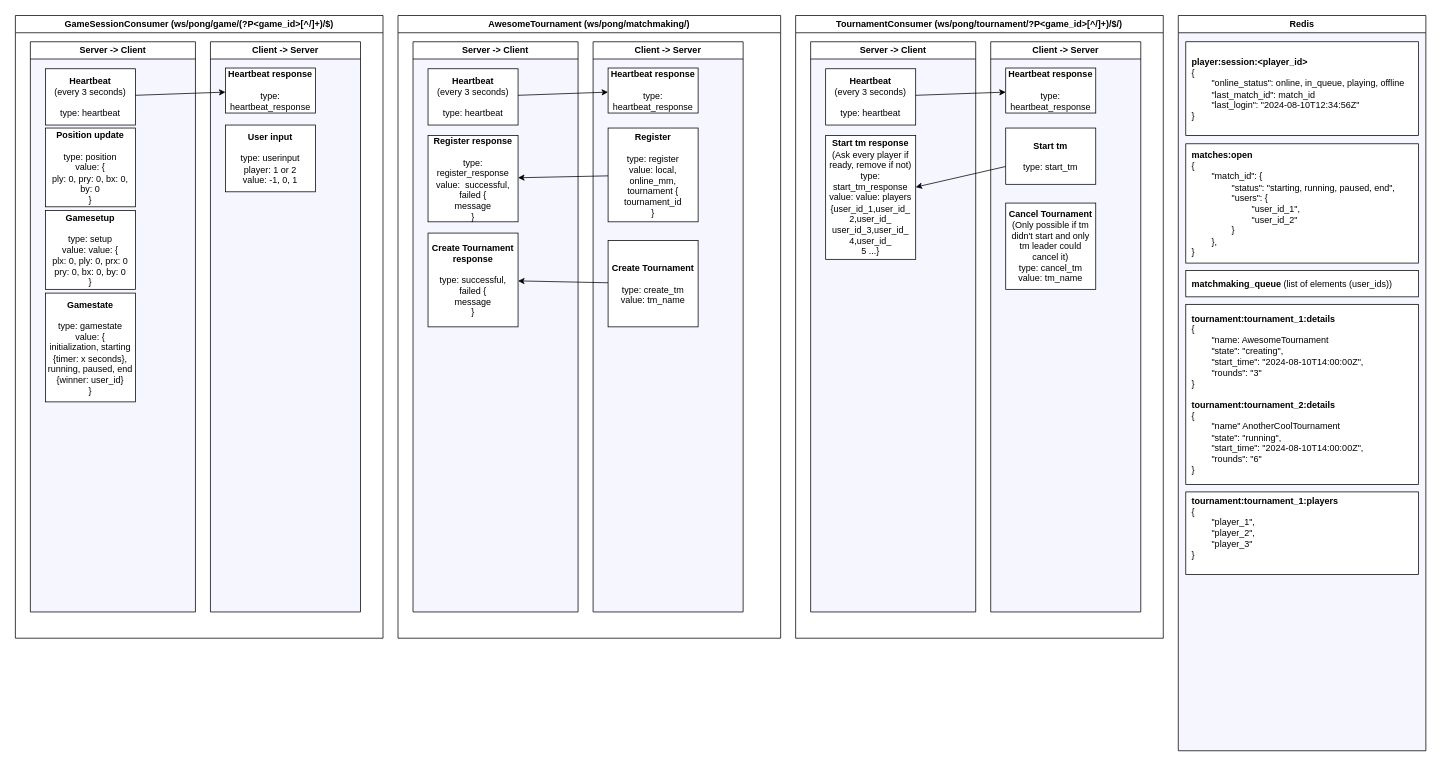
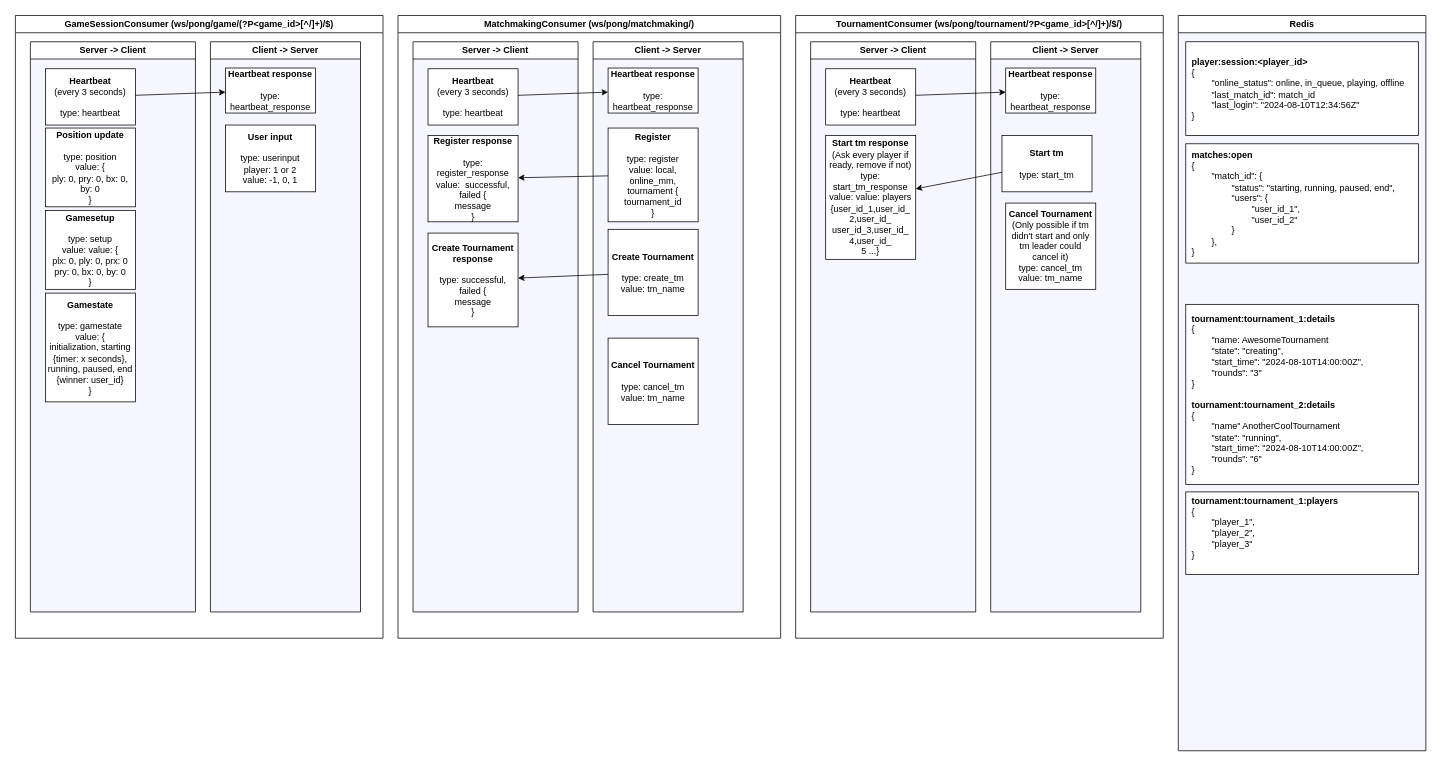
(589, 24) -> (589, 24)
(1050, 156) -> (1047, 164)
(653, 284) -> (653, 272)
(1302, 284) -> none
none -> (653, 381)
